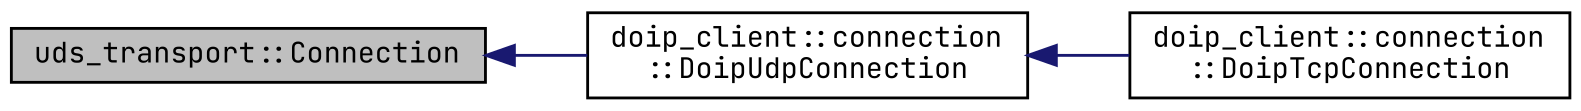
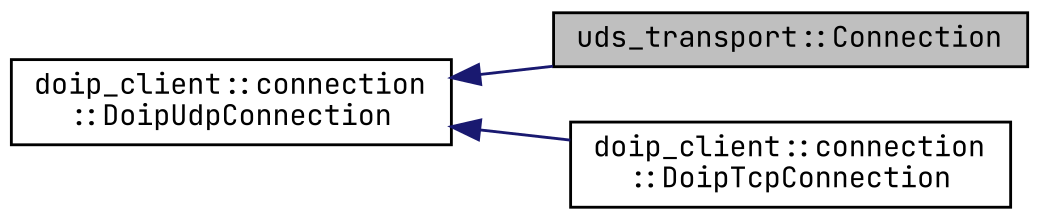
(551, 55) -> (516, 70)
